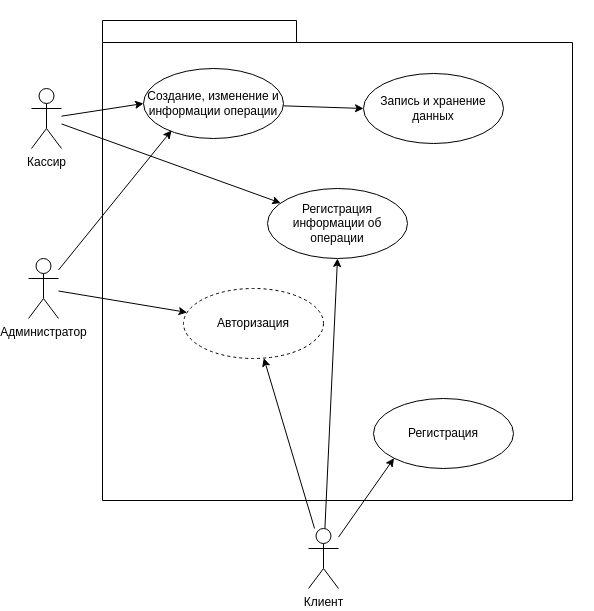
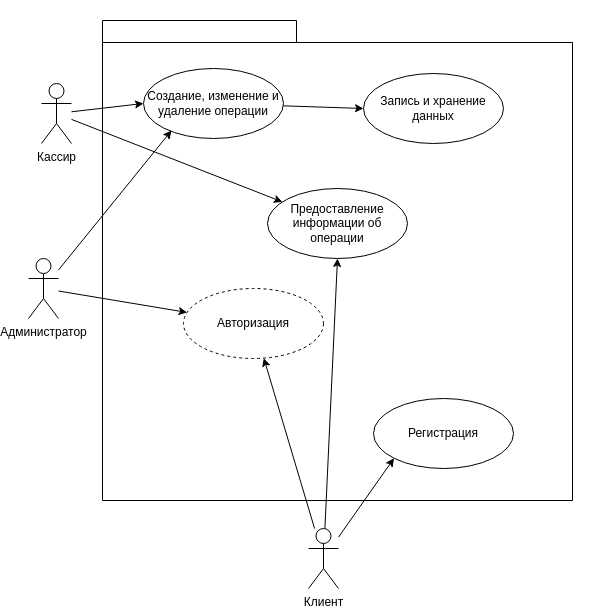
(214, 104) -> (214, 104)
(47, 119) -> (57, 114)
(338, 224) -> (338, 224)
